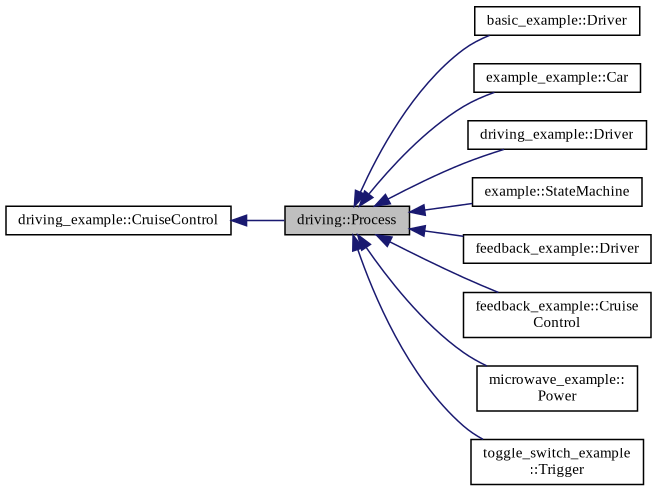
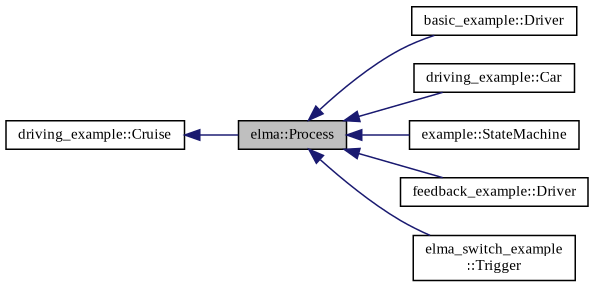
(557, 78) -> (494, 78)
(557, 135) -> none
(118, 220) -> (95, 135)
(347, 220) -> (292, 135)
(557, 315) -> none
(557, 388) -> none
(557, 462) -> (494, 258)
